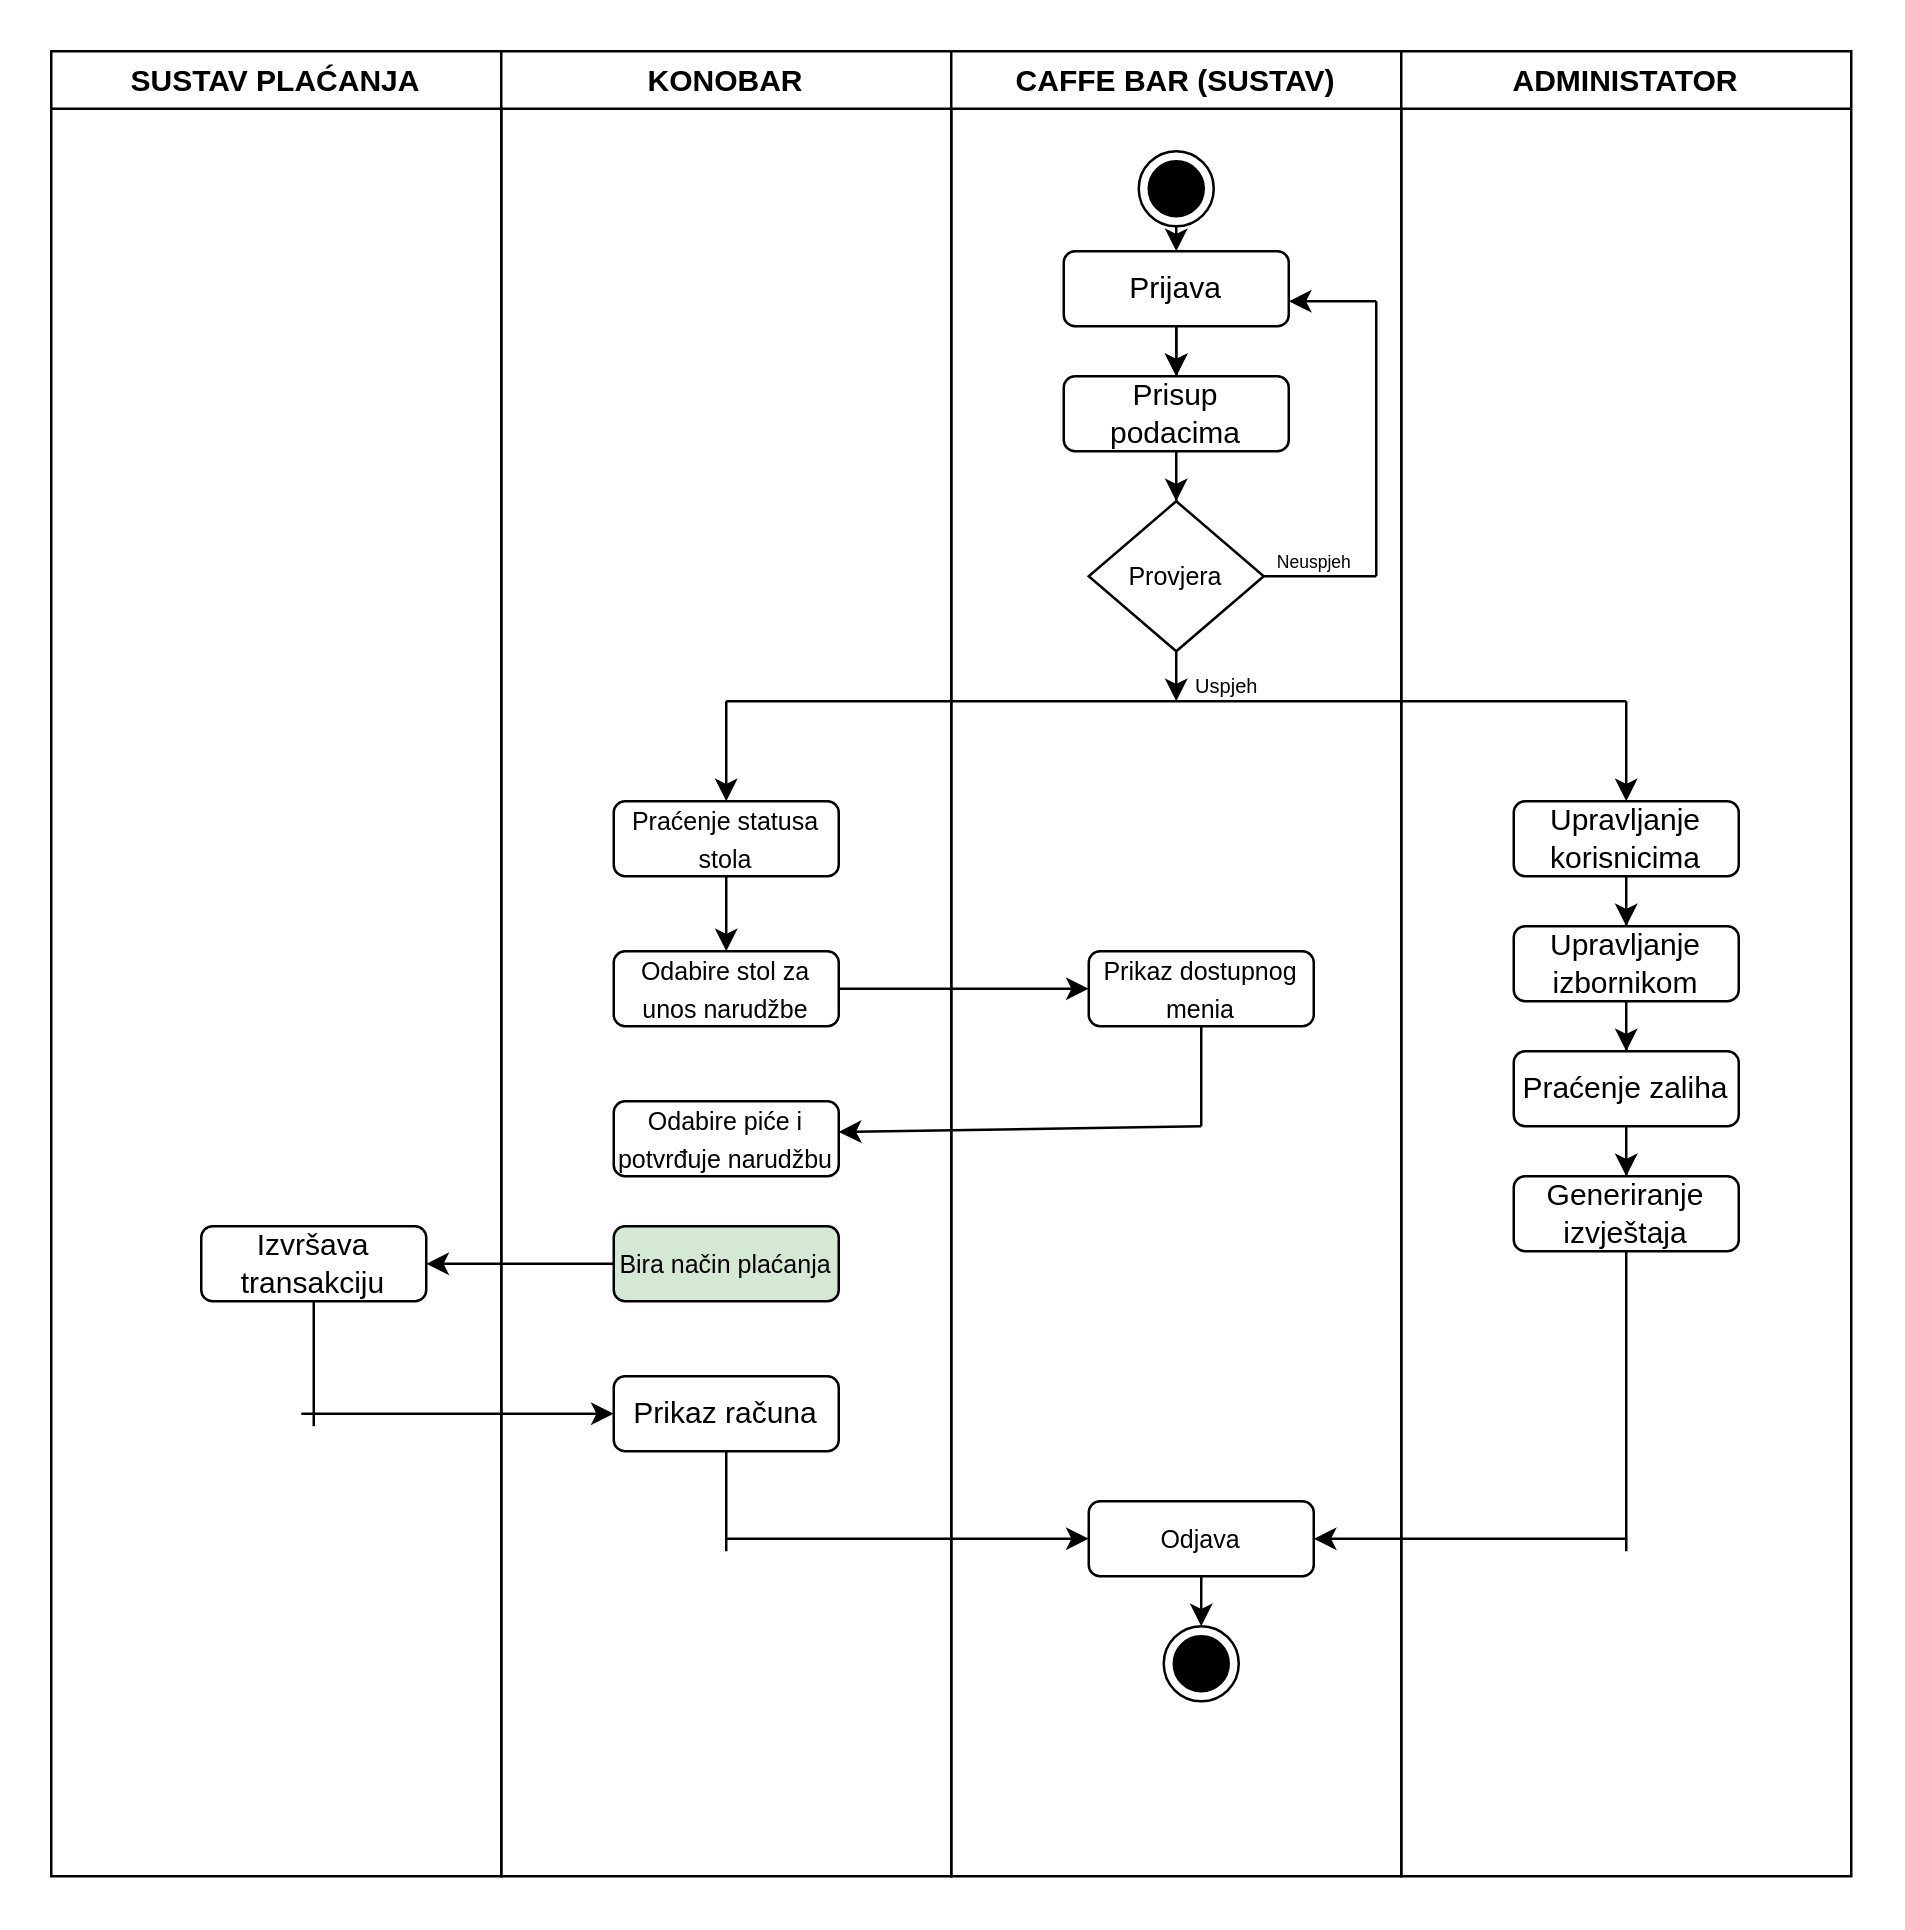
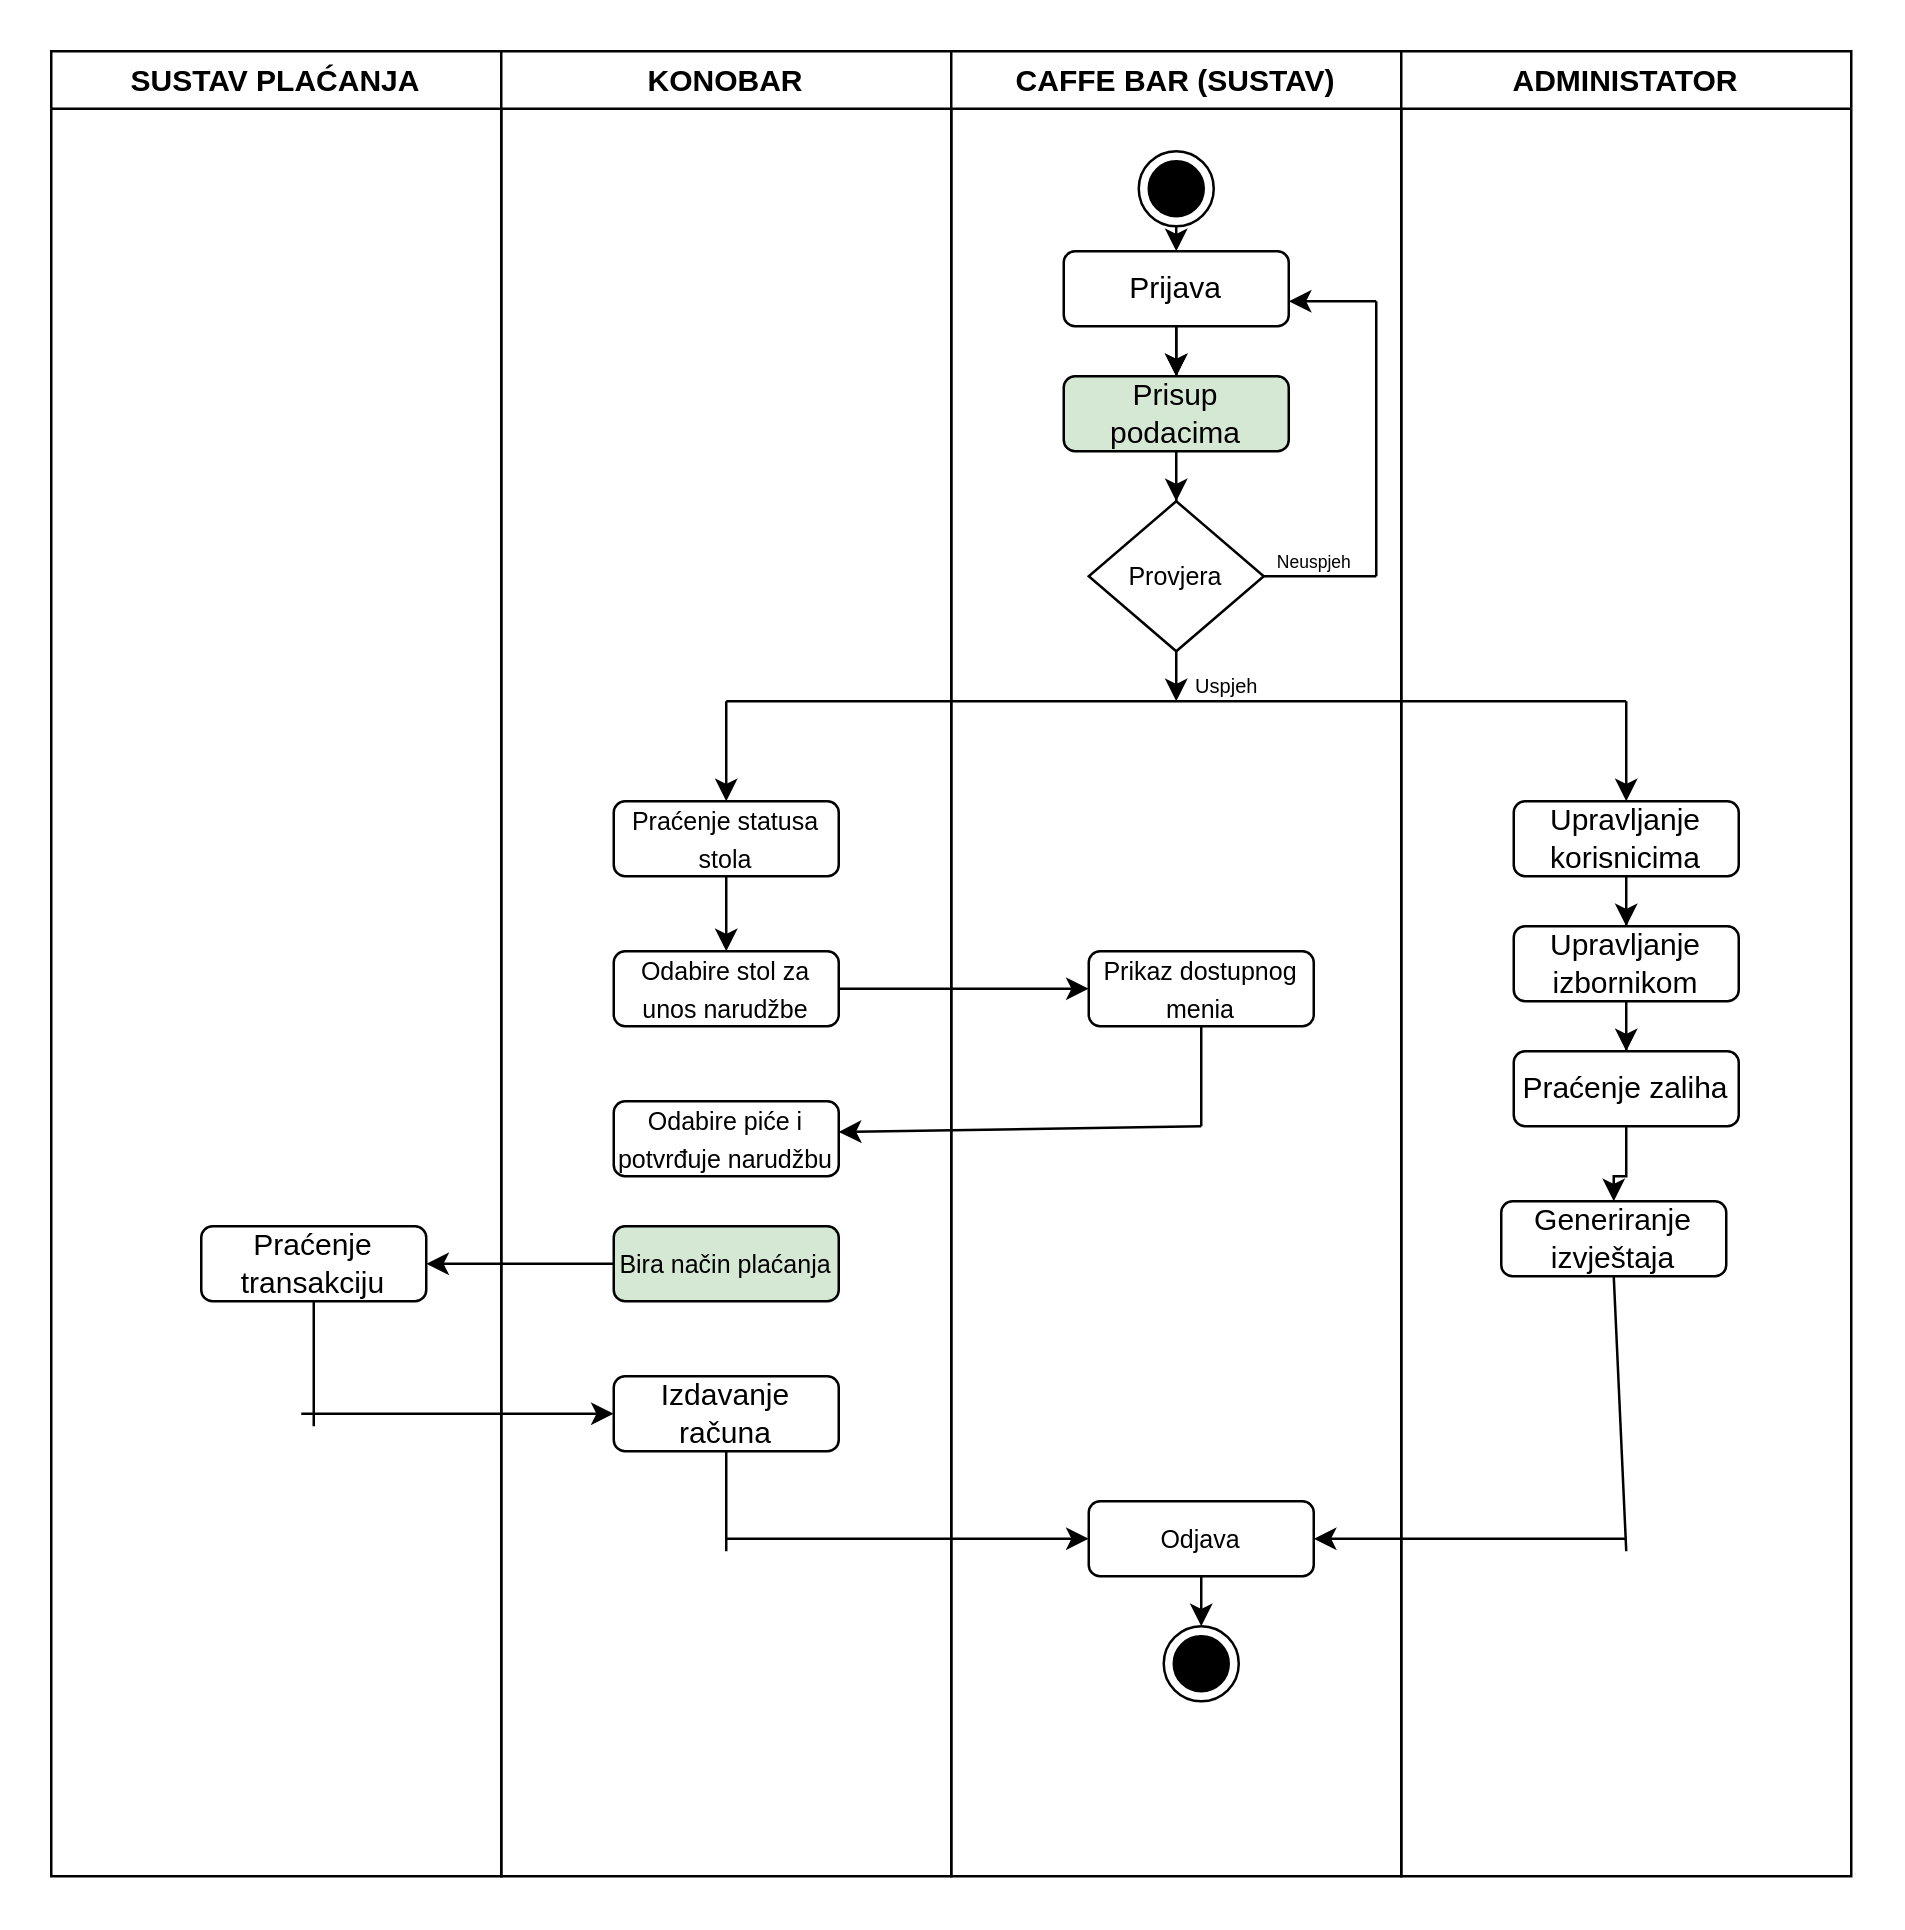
(1176, 414) -> (1176, 414)
(1626, 1214) -> (1614, 1239)
(314, 1264) -> (314, 1264)
(726, 1414) -> (726, 1414)
